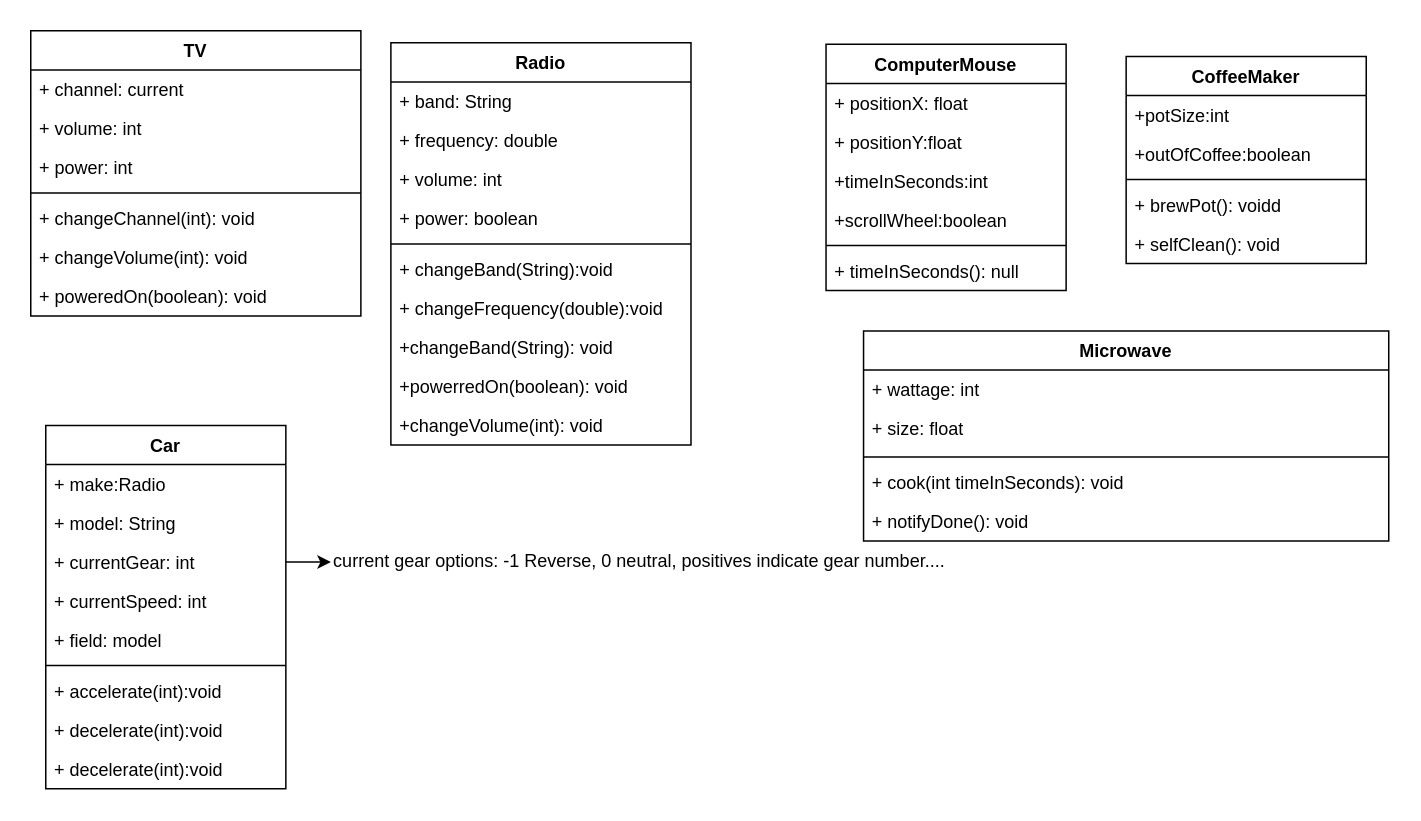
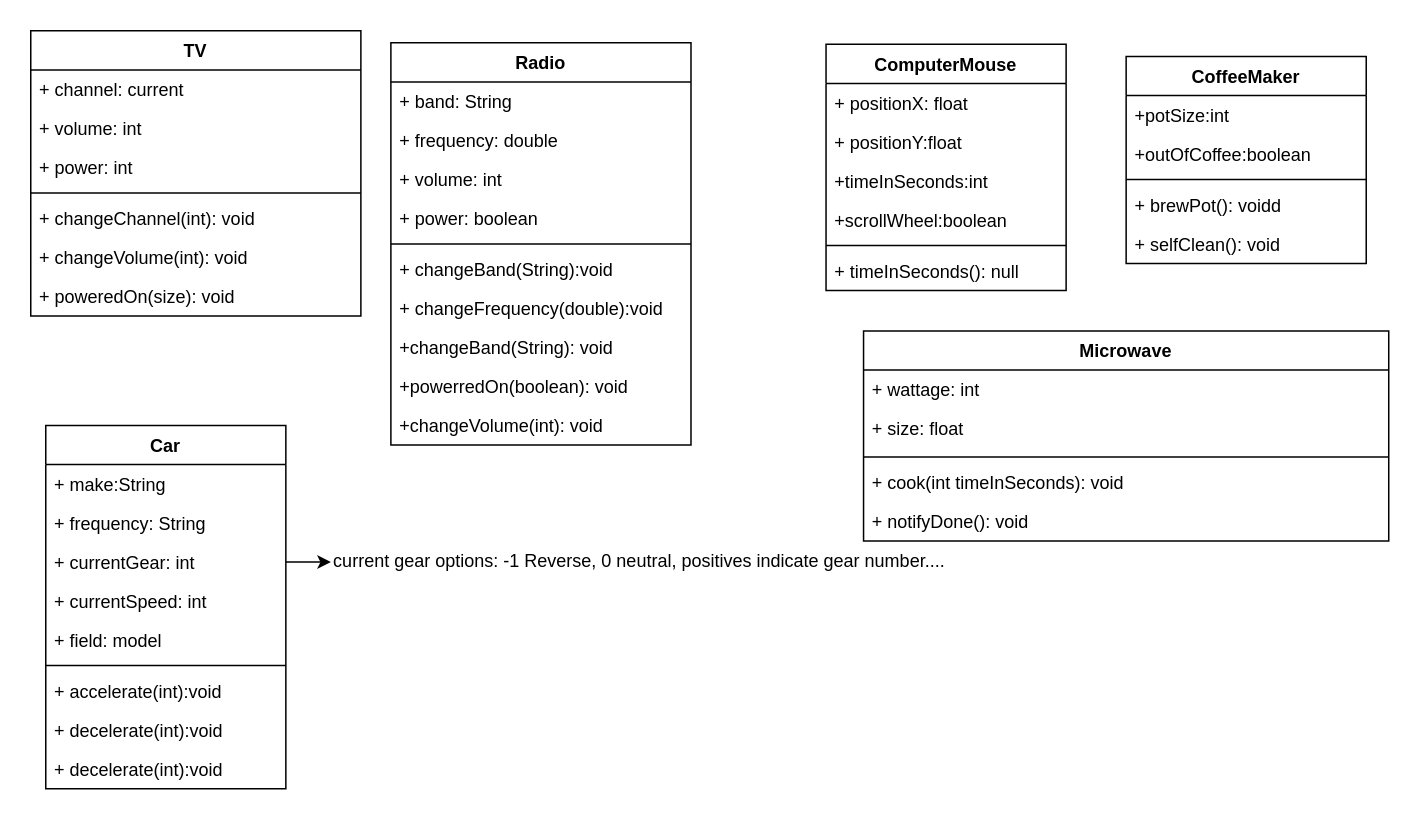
(158, 297) -> (143, 297)
(107, 485) -> (113, 485)
(118, 524) -> (140, 524)
